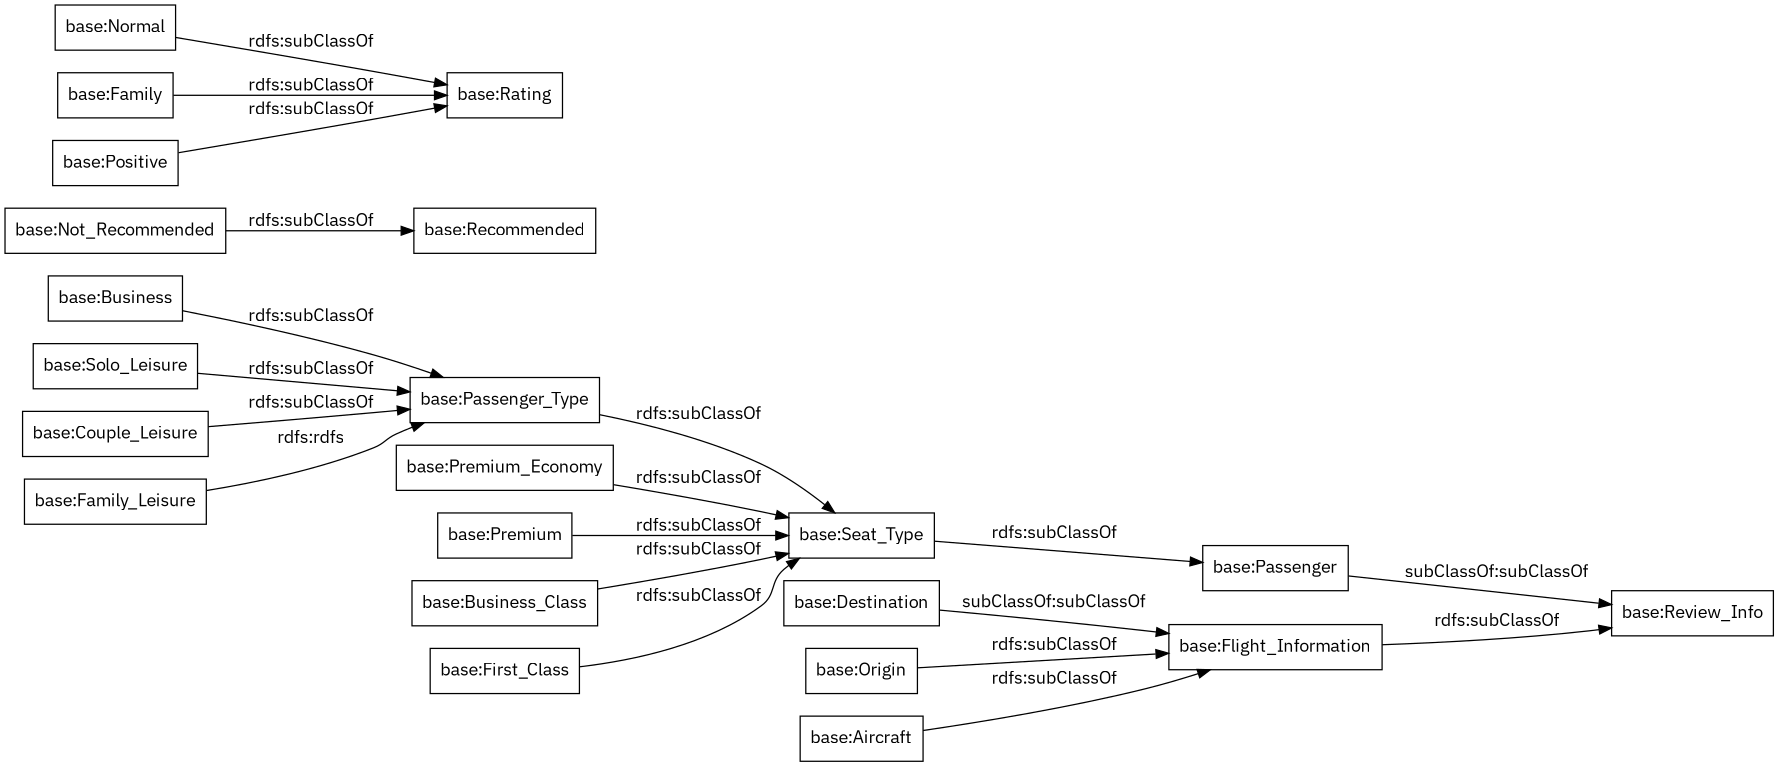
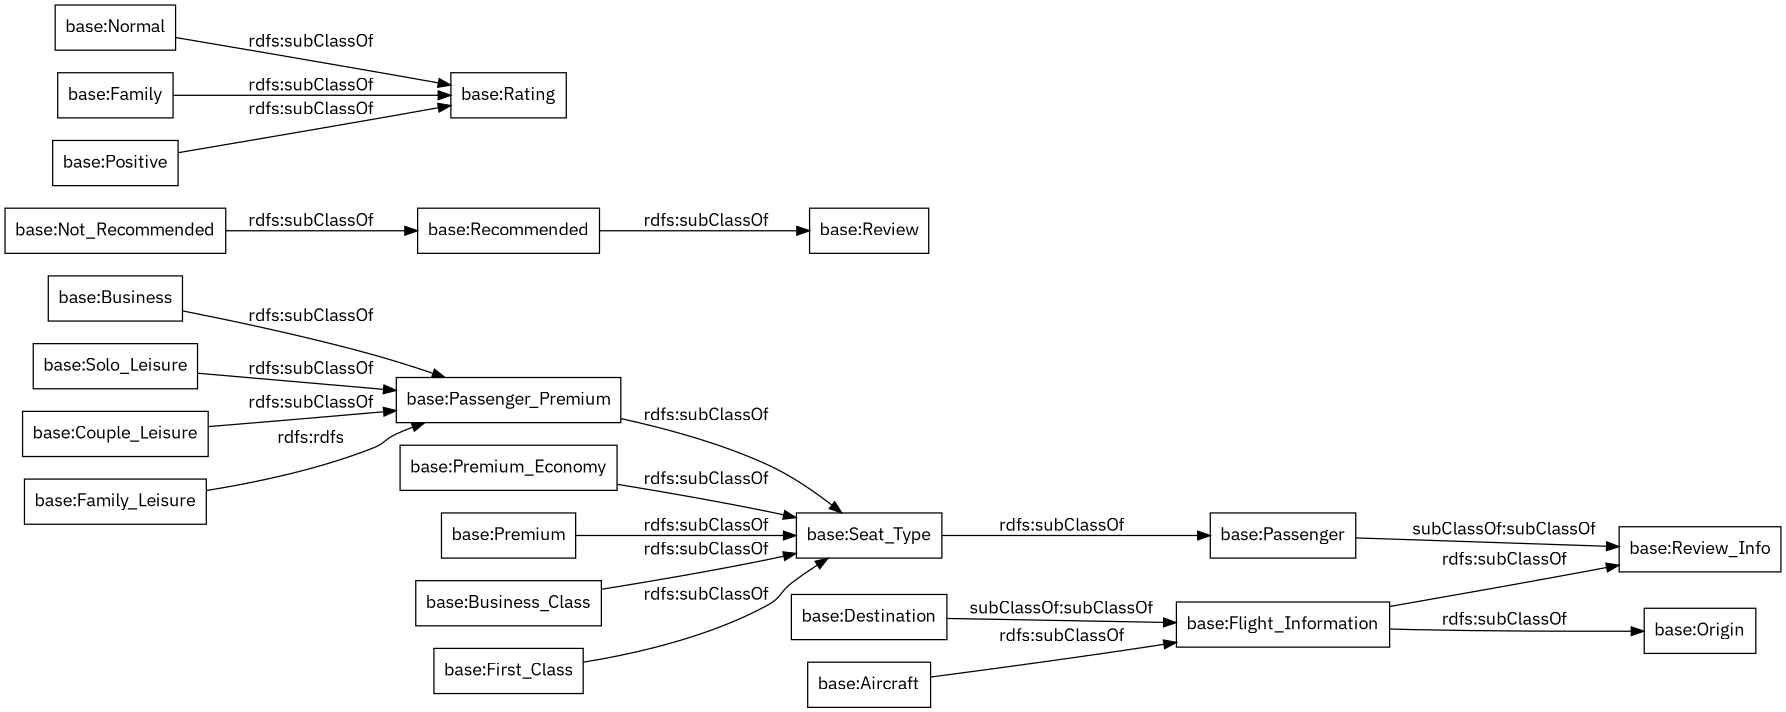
none -> (869, 231)
(505, 400) -> (509, 400)
(1037, 661) -> (1510, 631)
